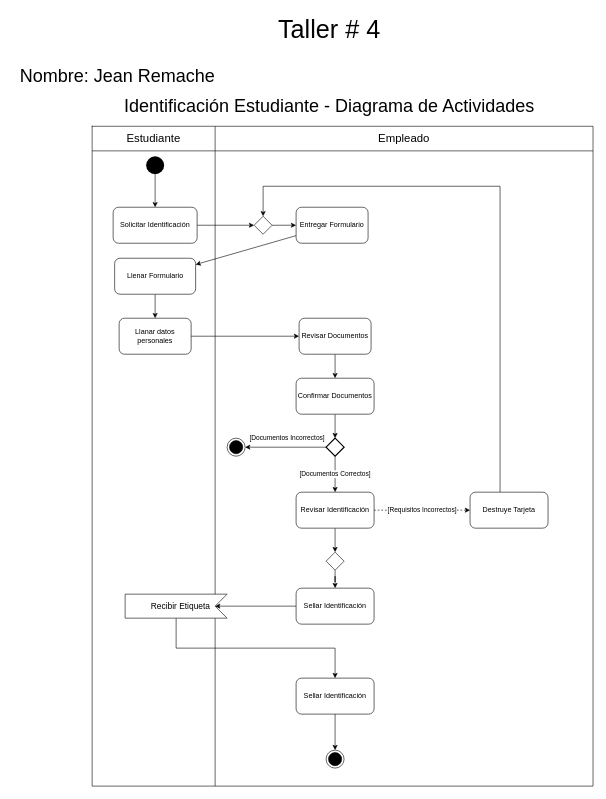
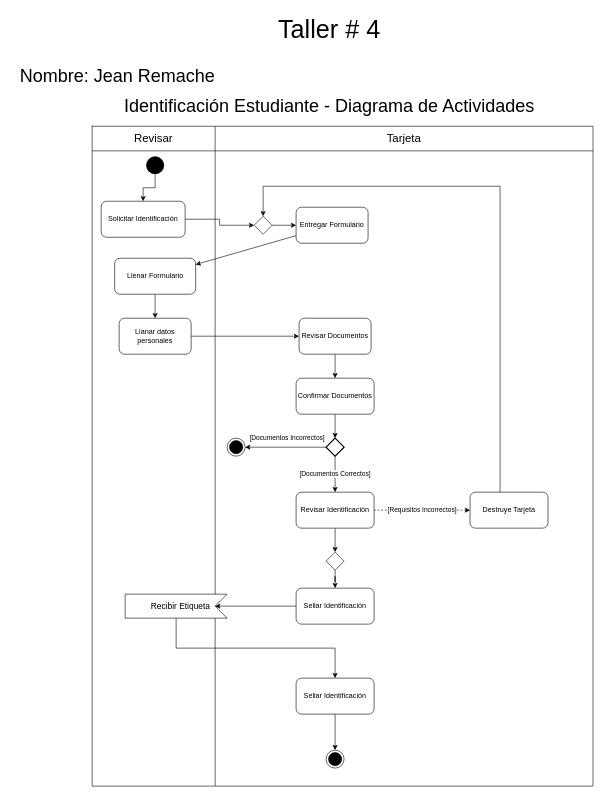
(154, 139) -> (154, 139)
(404, 139) -> (404, 139)
(155, 225) -> (143, 219)
